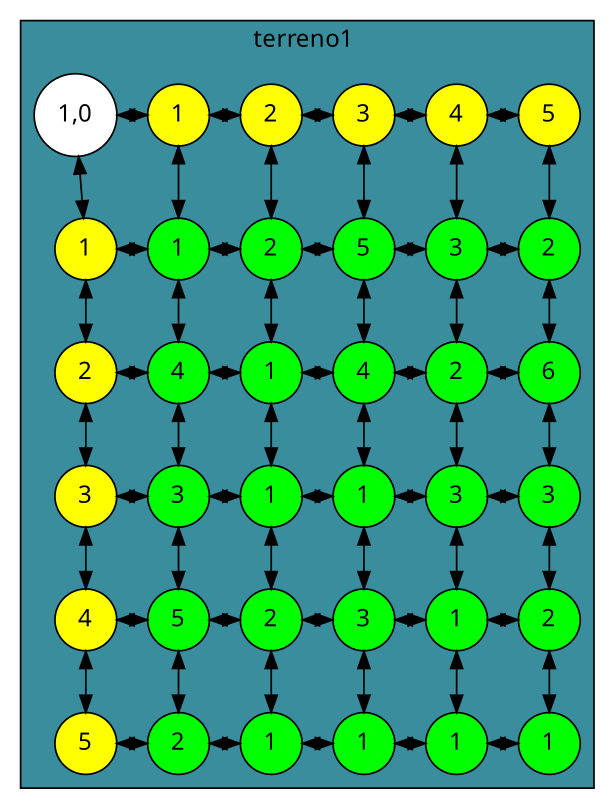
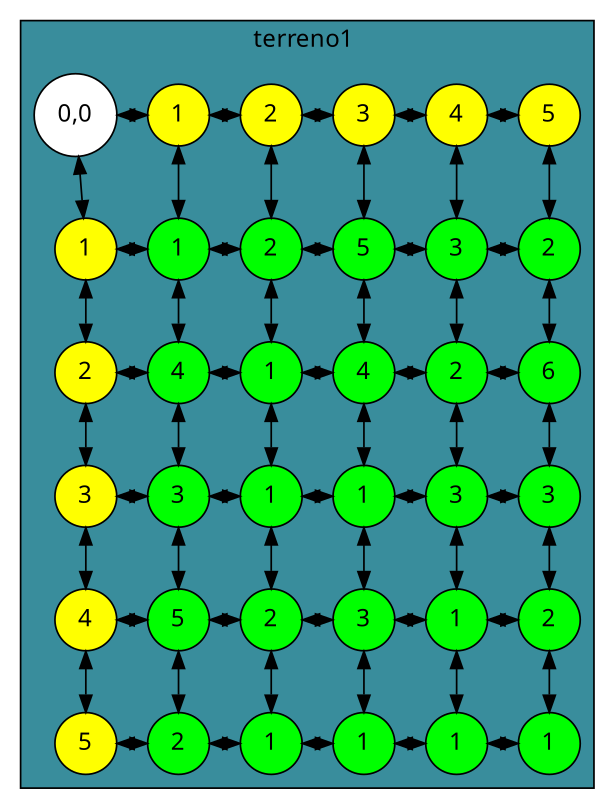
(76, 115) -> (76, 115)
